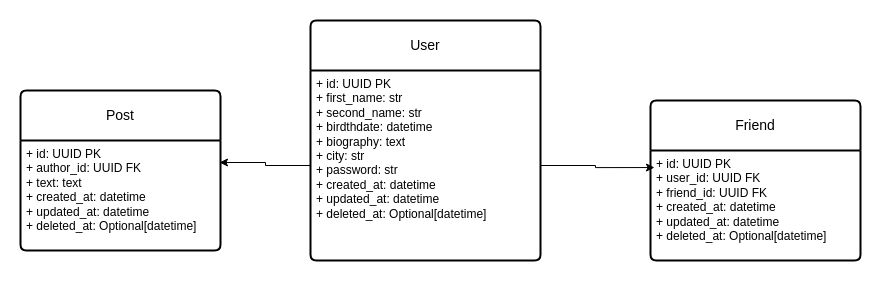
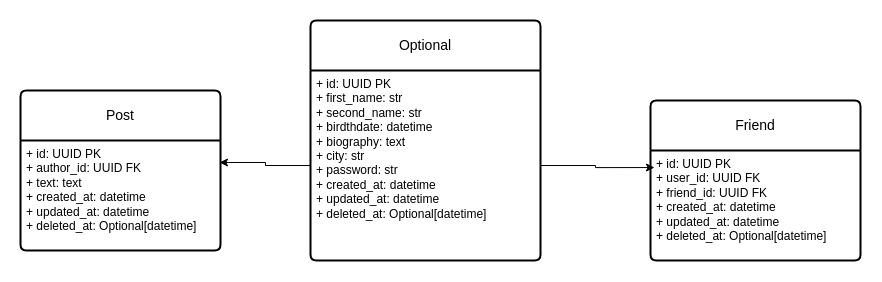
(426, 46) -> (426, 46)
